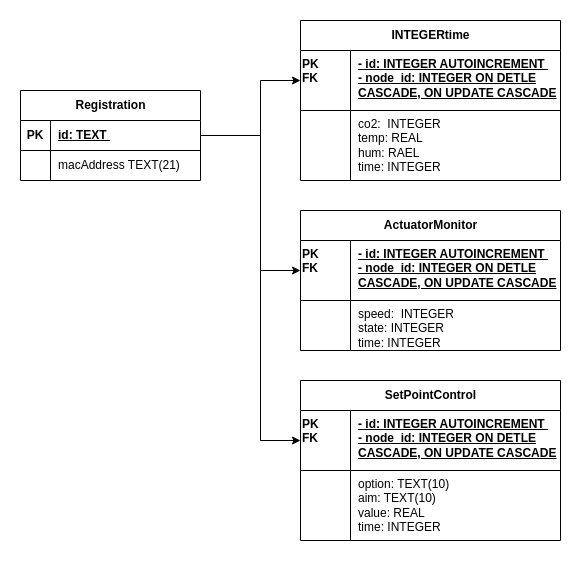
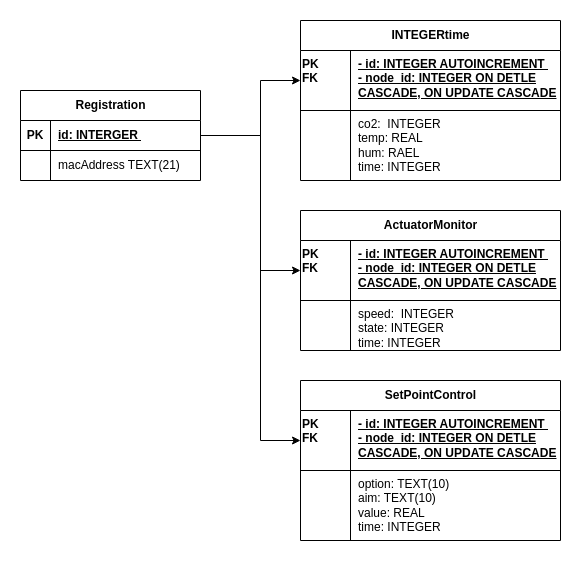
(81, 136) -> (94, 136)
